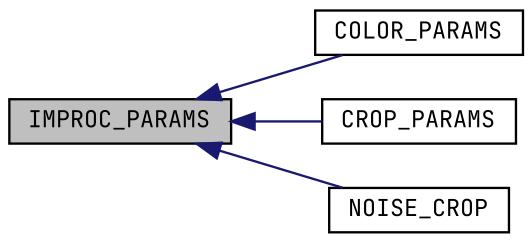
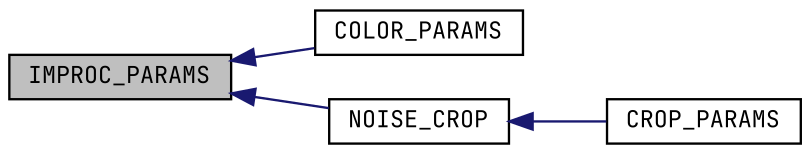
(288, 121) -> (570, 121)
